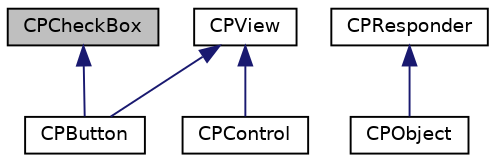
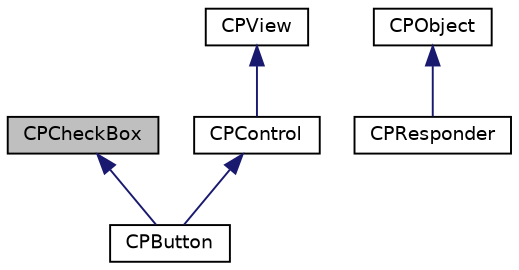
(157, 87) -> (207, 197)
(410, 91) -> (433, 91)
